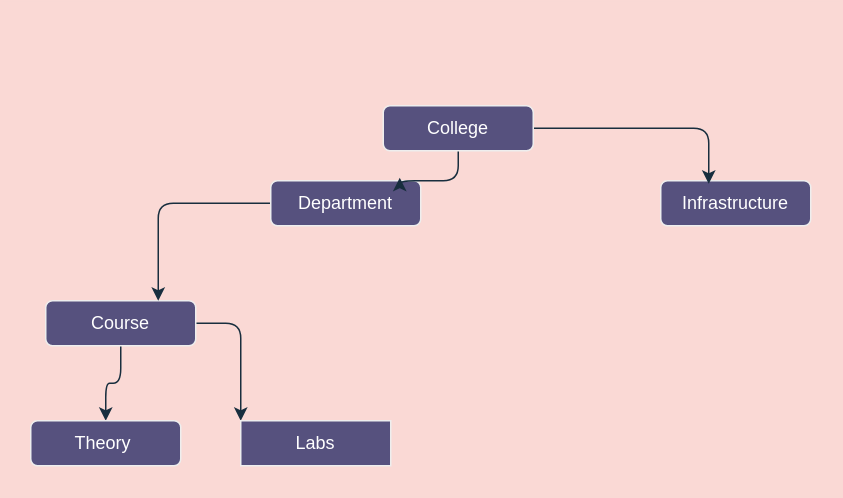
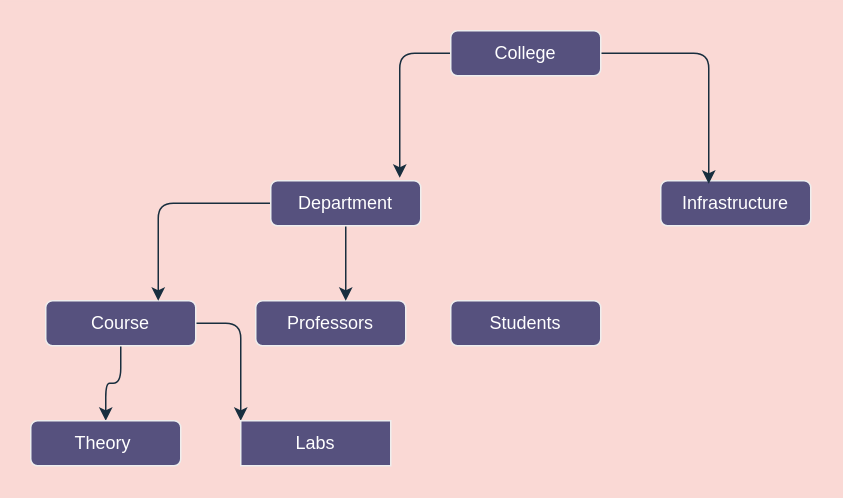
(458, 128) -> (526, 53)
none -> (346, 258)
none -> (331, 323)
none -> (526, 323)
